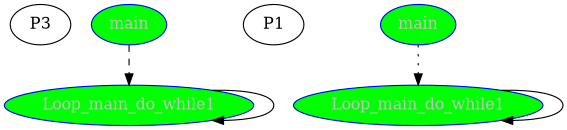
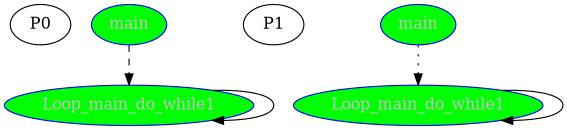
(41, 25) -> (41, 25)
